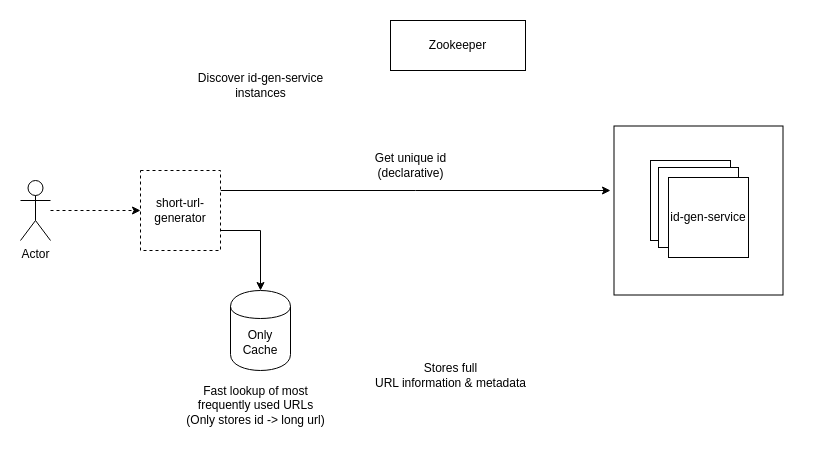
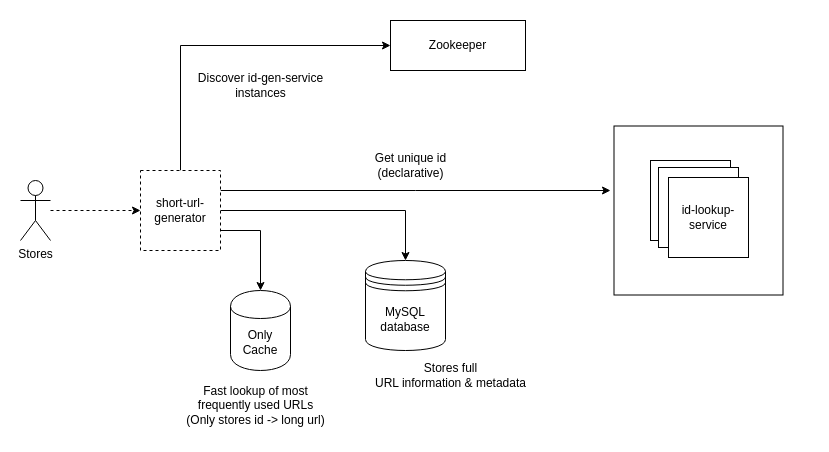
none -> (220, 46)
none -> (335, 211)
(709, 218) -> (709, 218)
(36, 255) -> (36, 255)
none -> (406, 306)
